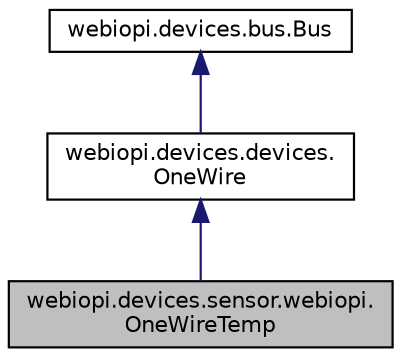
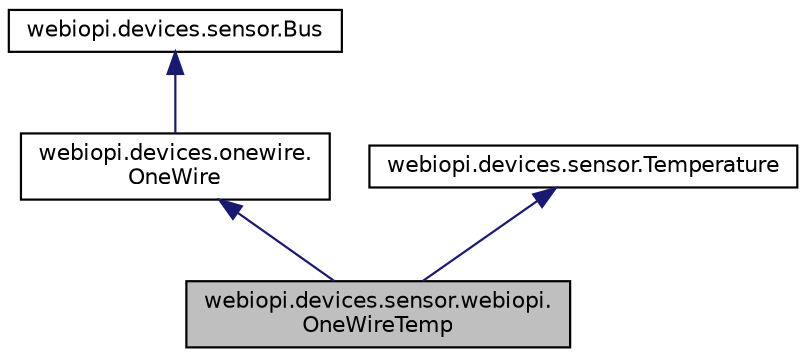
(201, 31) -> (175, 31)
(201, 167) -> (175, 167)
none -> (583, 167)
